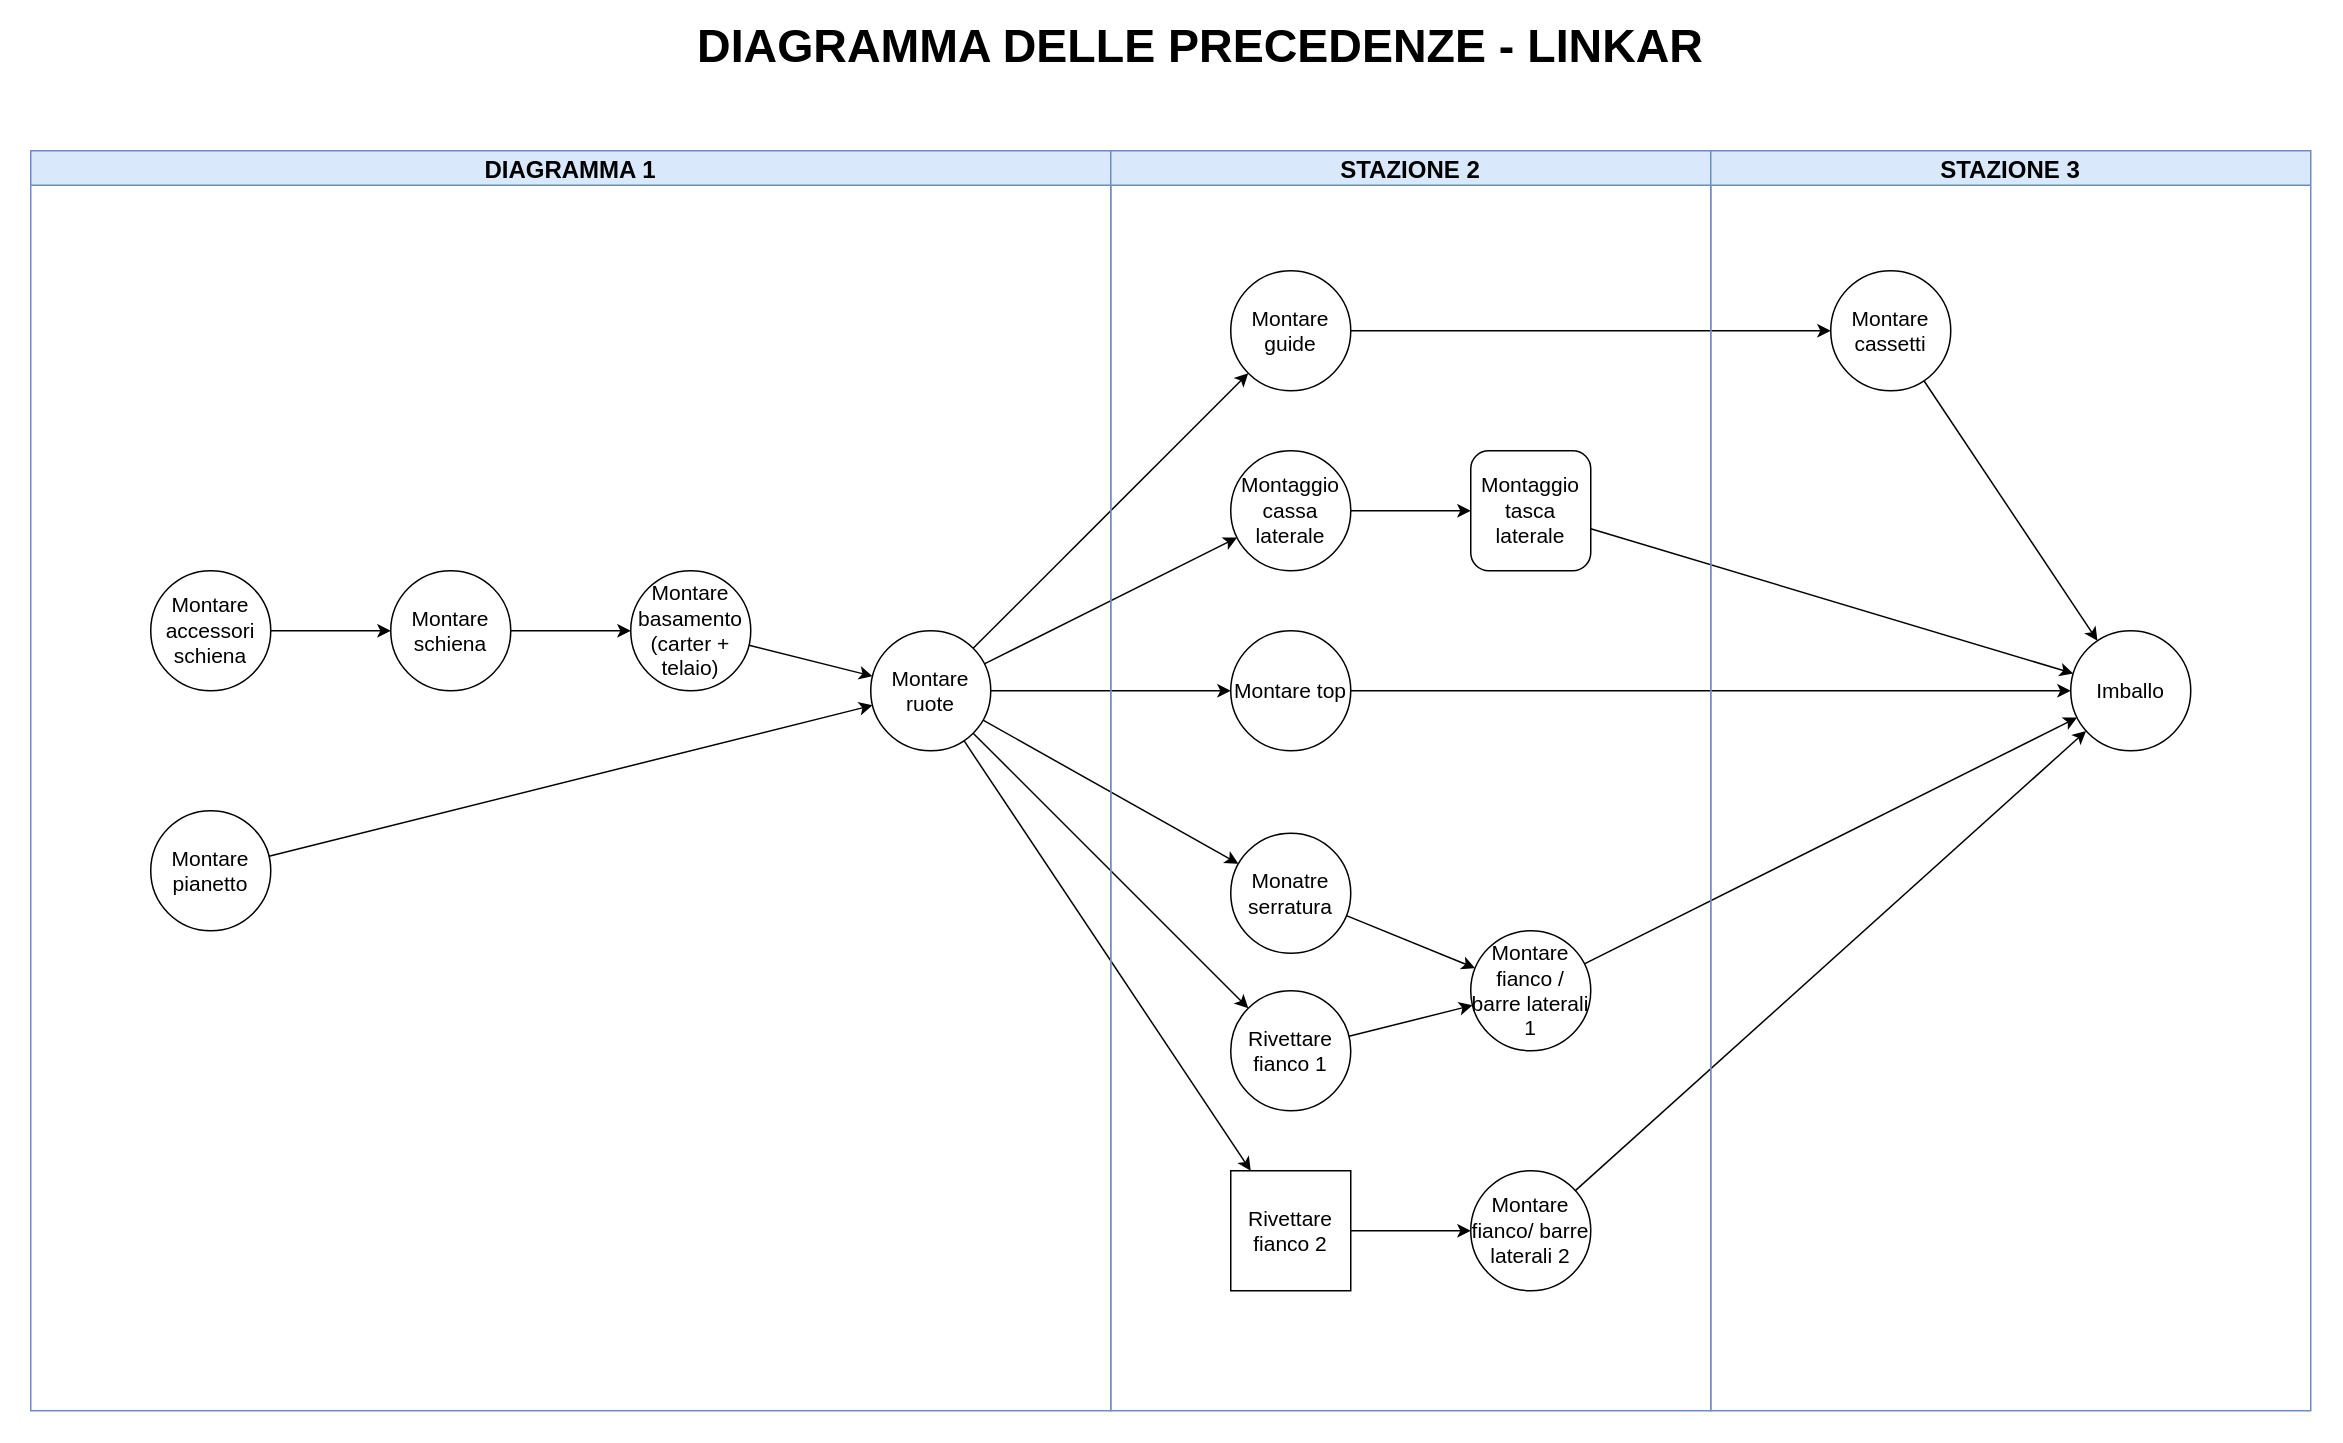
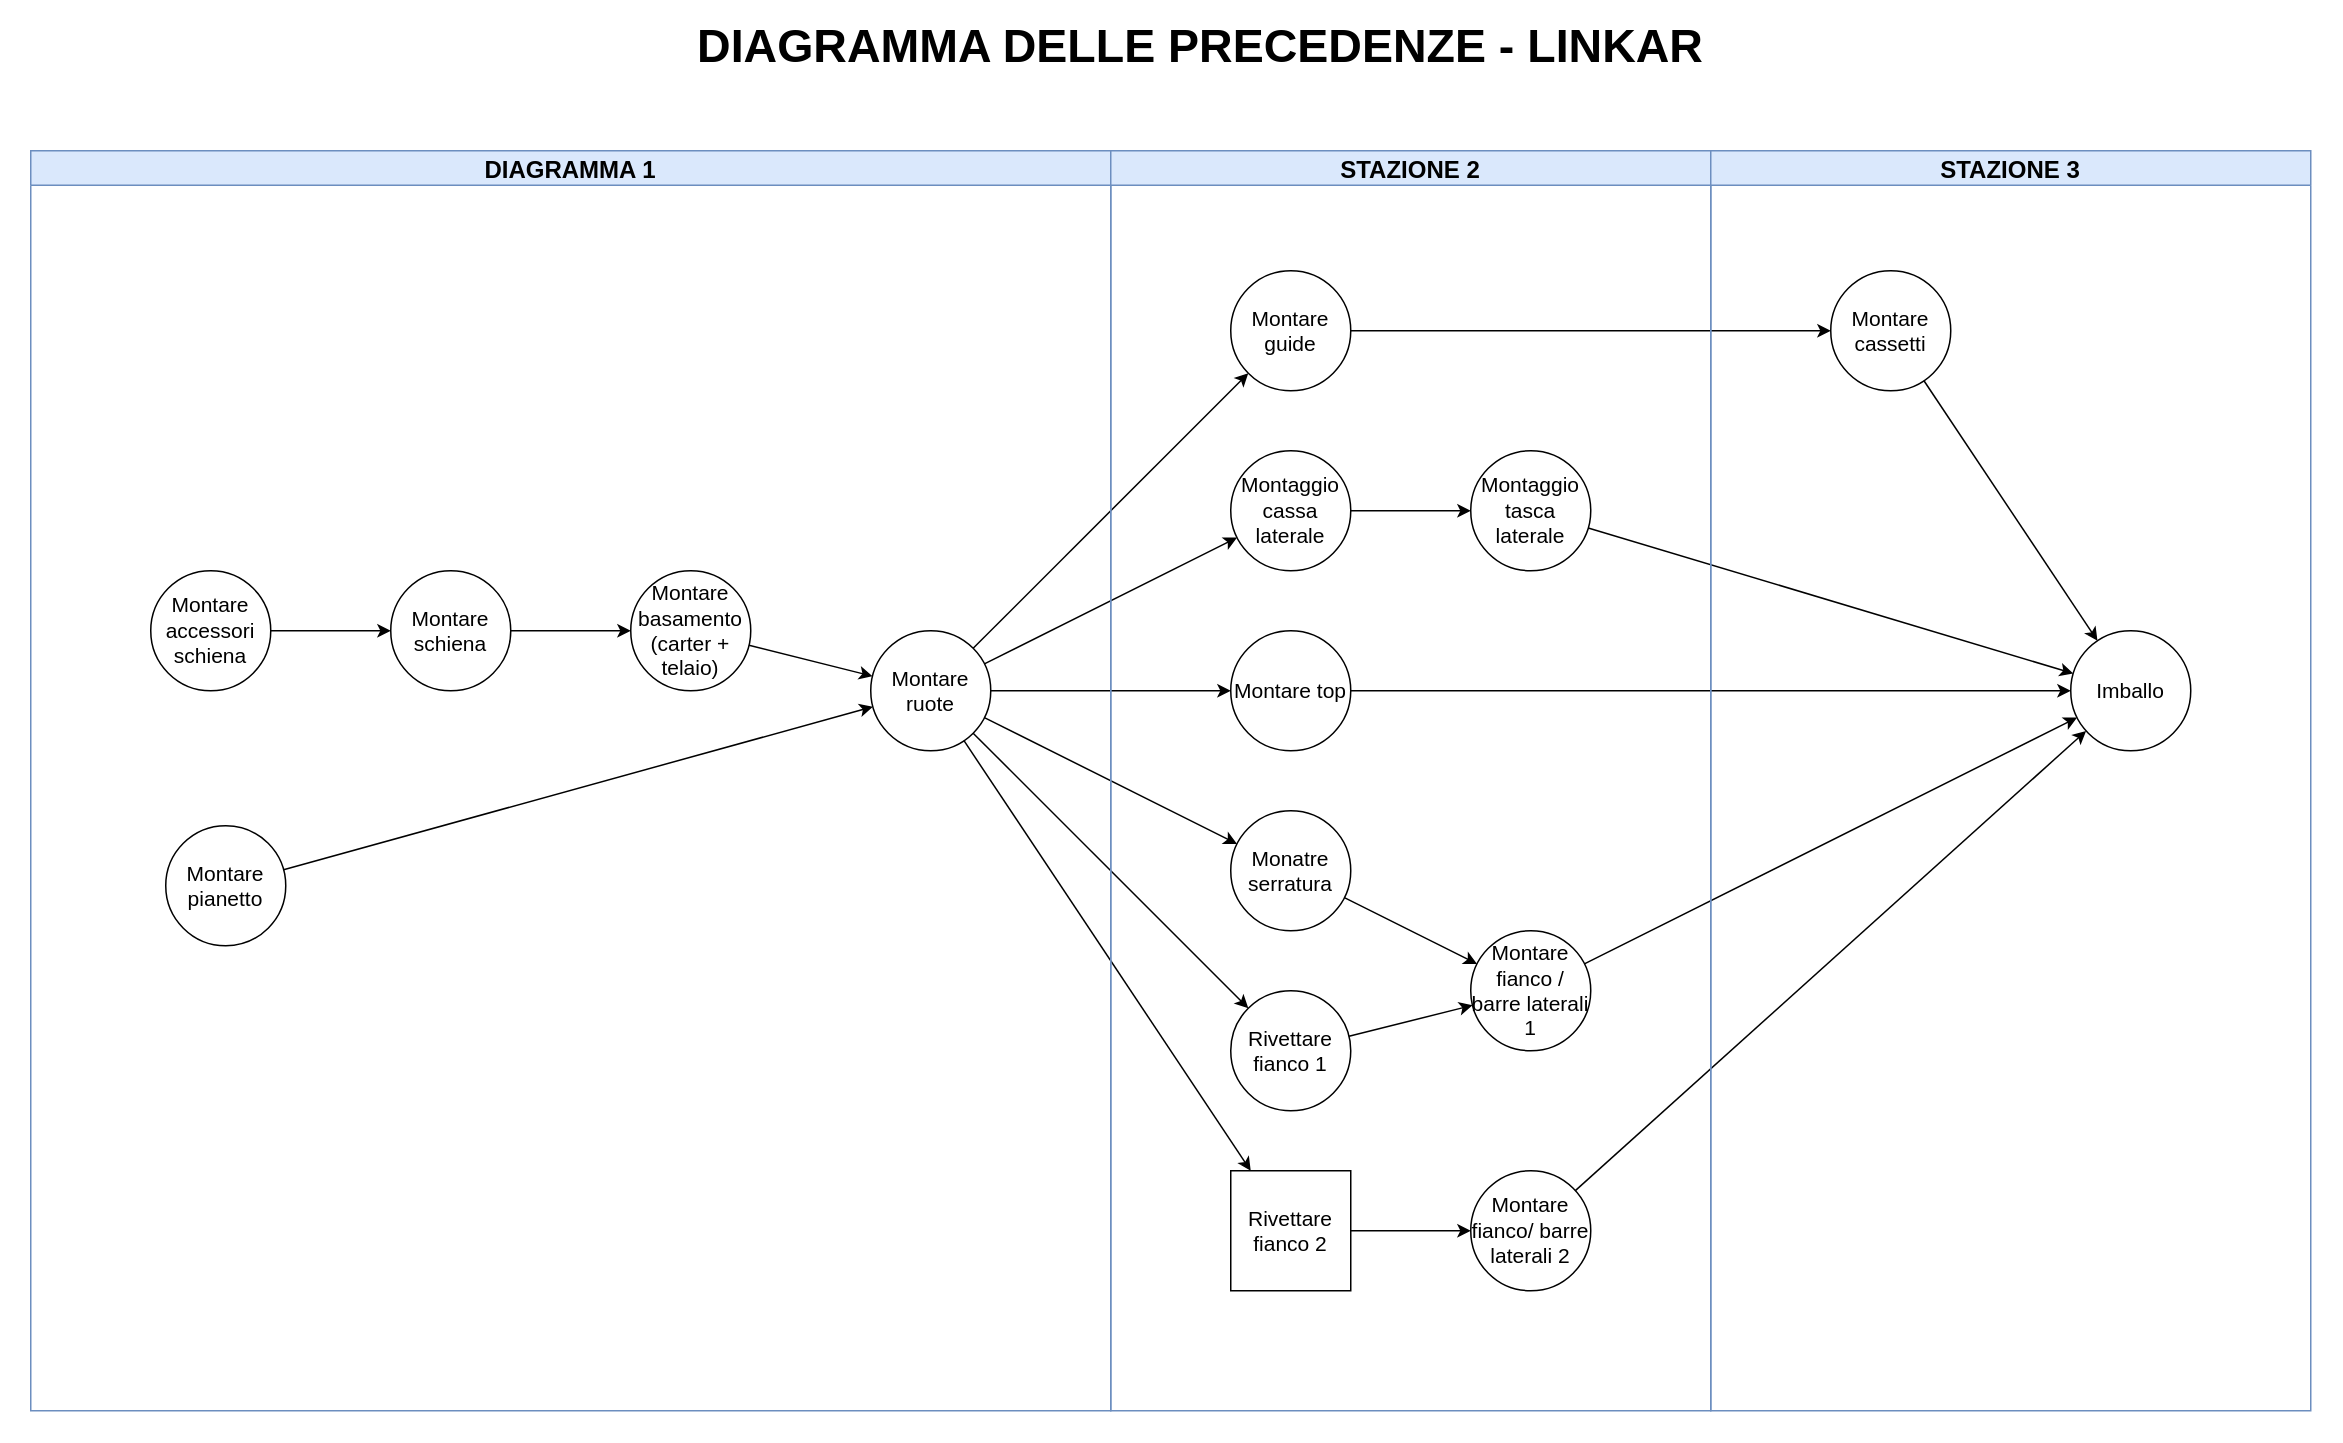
(1531, 511) -> (1531, 511)
(211, 871) -> (226, 886)
(1291, 893) -> (1291, 871)
